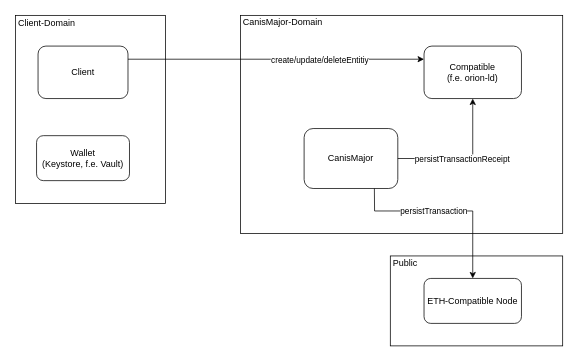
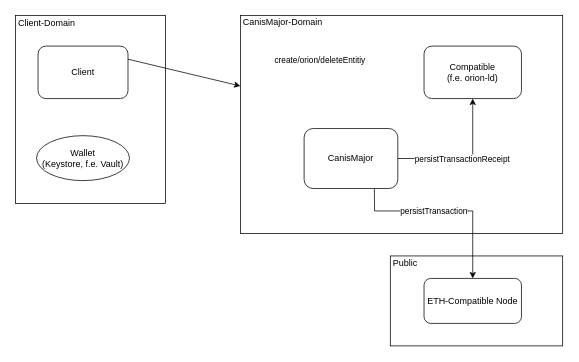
(274, 59) -> (183, 72)
(320, 60) -> (320, 60)
(83, 158) -> (83, 158)
